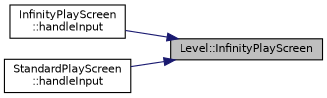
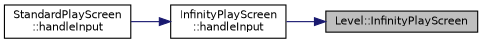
(147, 64) -> (145, 22)
